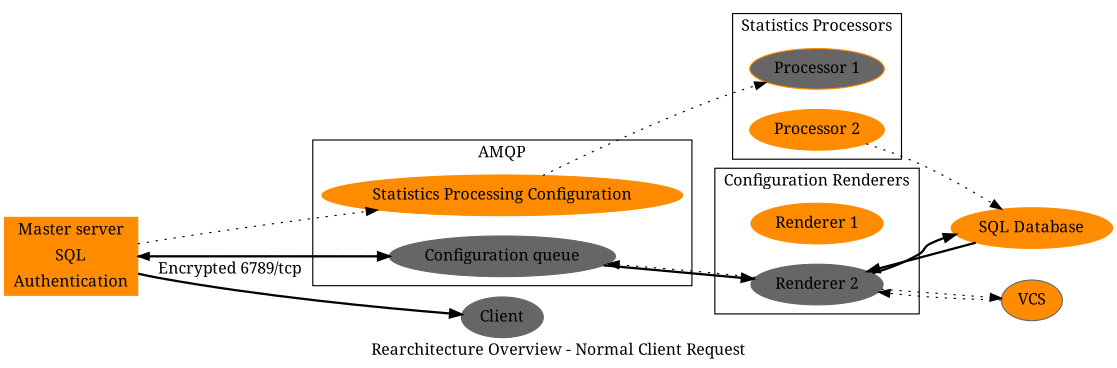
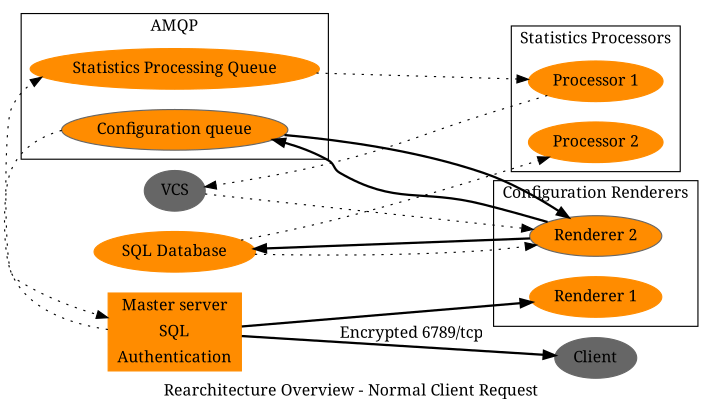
(817, 69) -> (596, 81)
(931, 169) -> (391, 205)
(502, 195) -> (175, 69)
(930, 255) -> (390, 254)
(258, 256) -> (381, 315)
(502, 256) -> (175, 130)
(687, 271) -> (397, 193)
(817, 285) -> (596, 236)
(936, 293) -> (400, 143)
(1032, 300) -> (175, 191)
